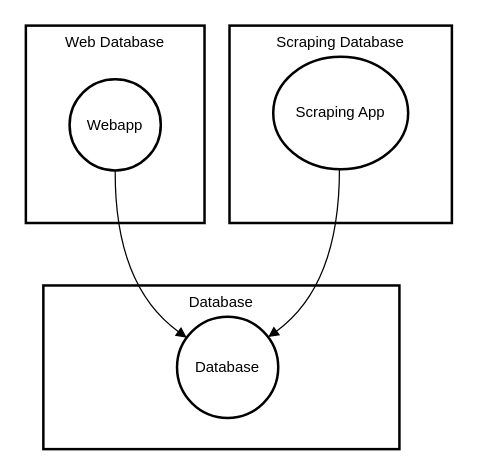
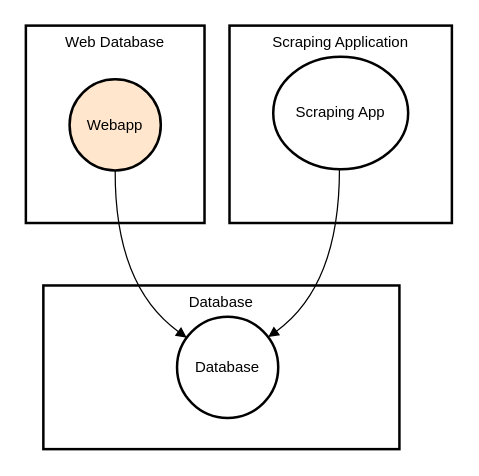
(341, 43) -> (341, 43)
(115, 125) -> (115, 125)
